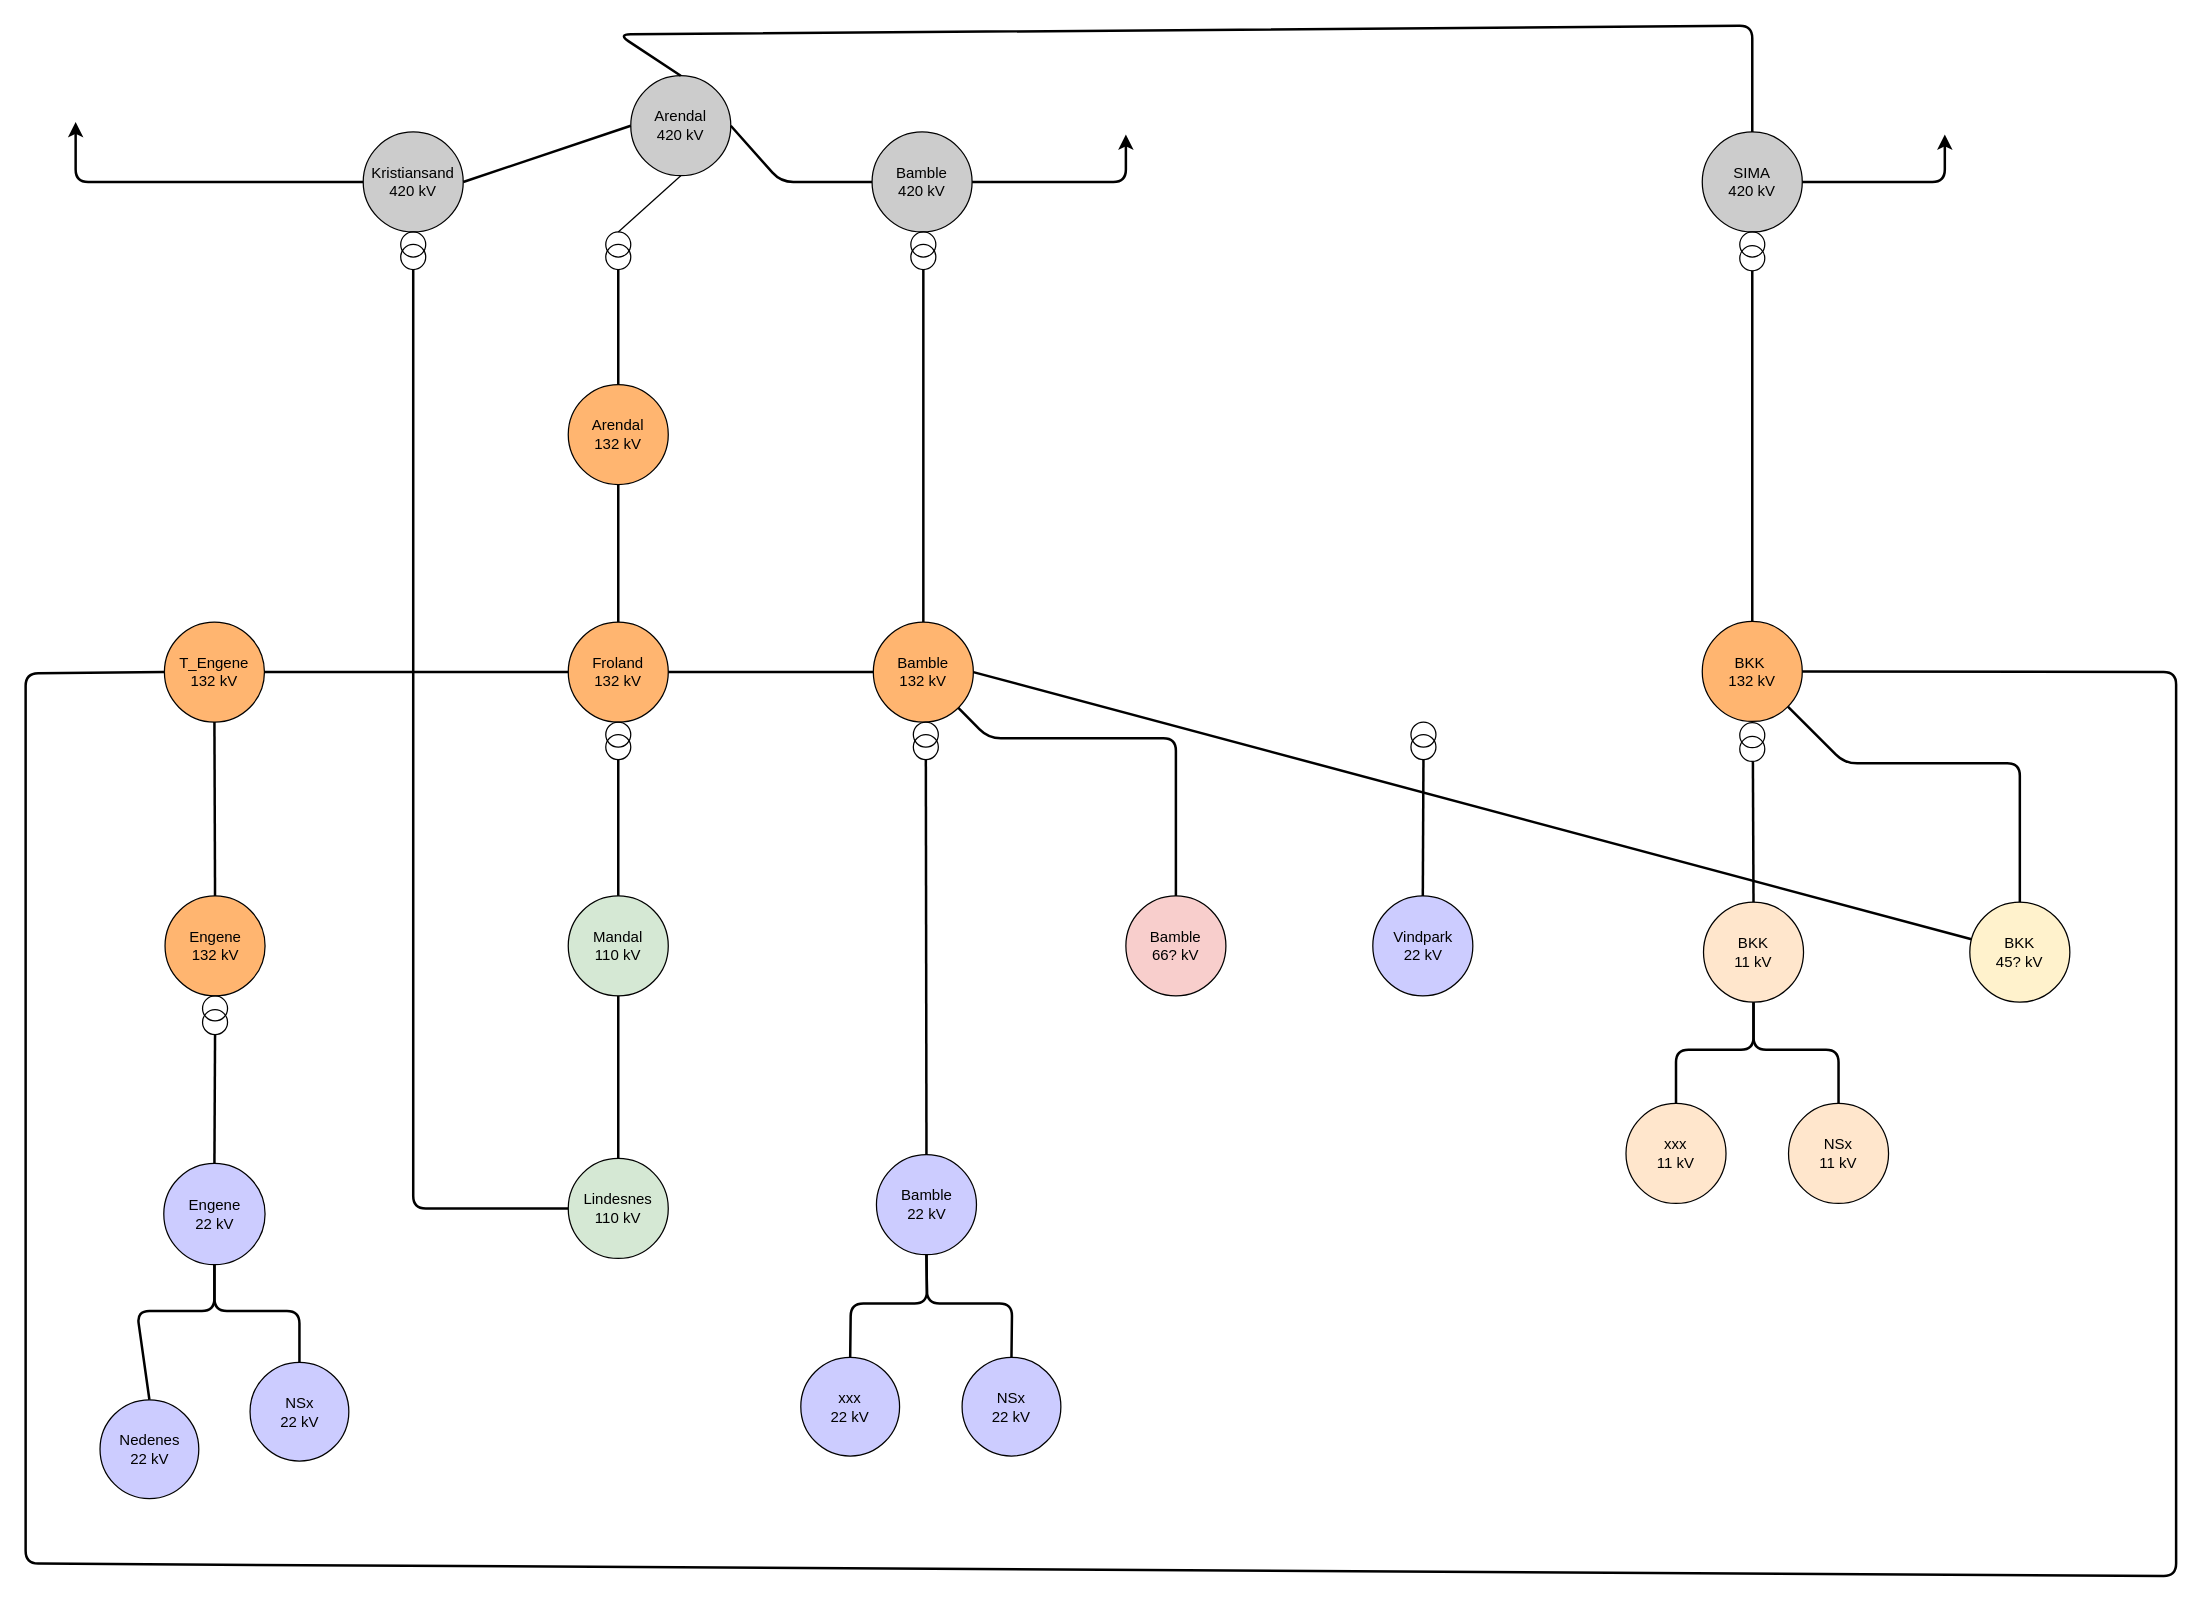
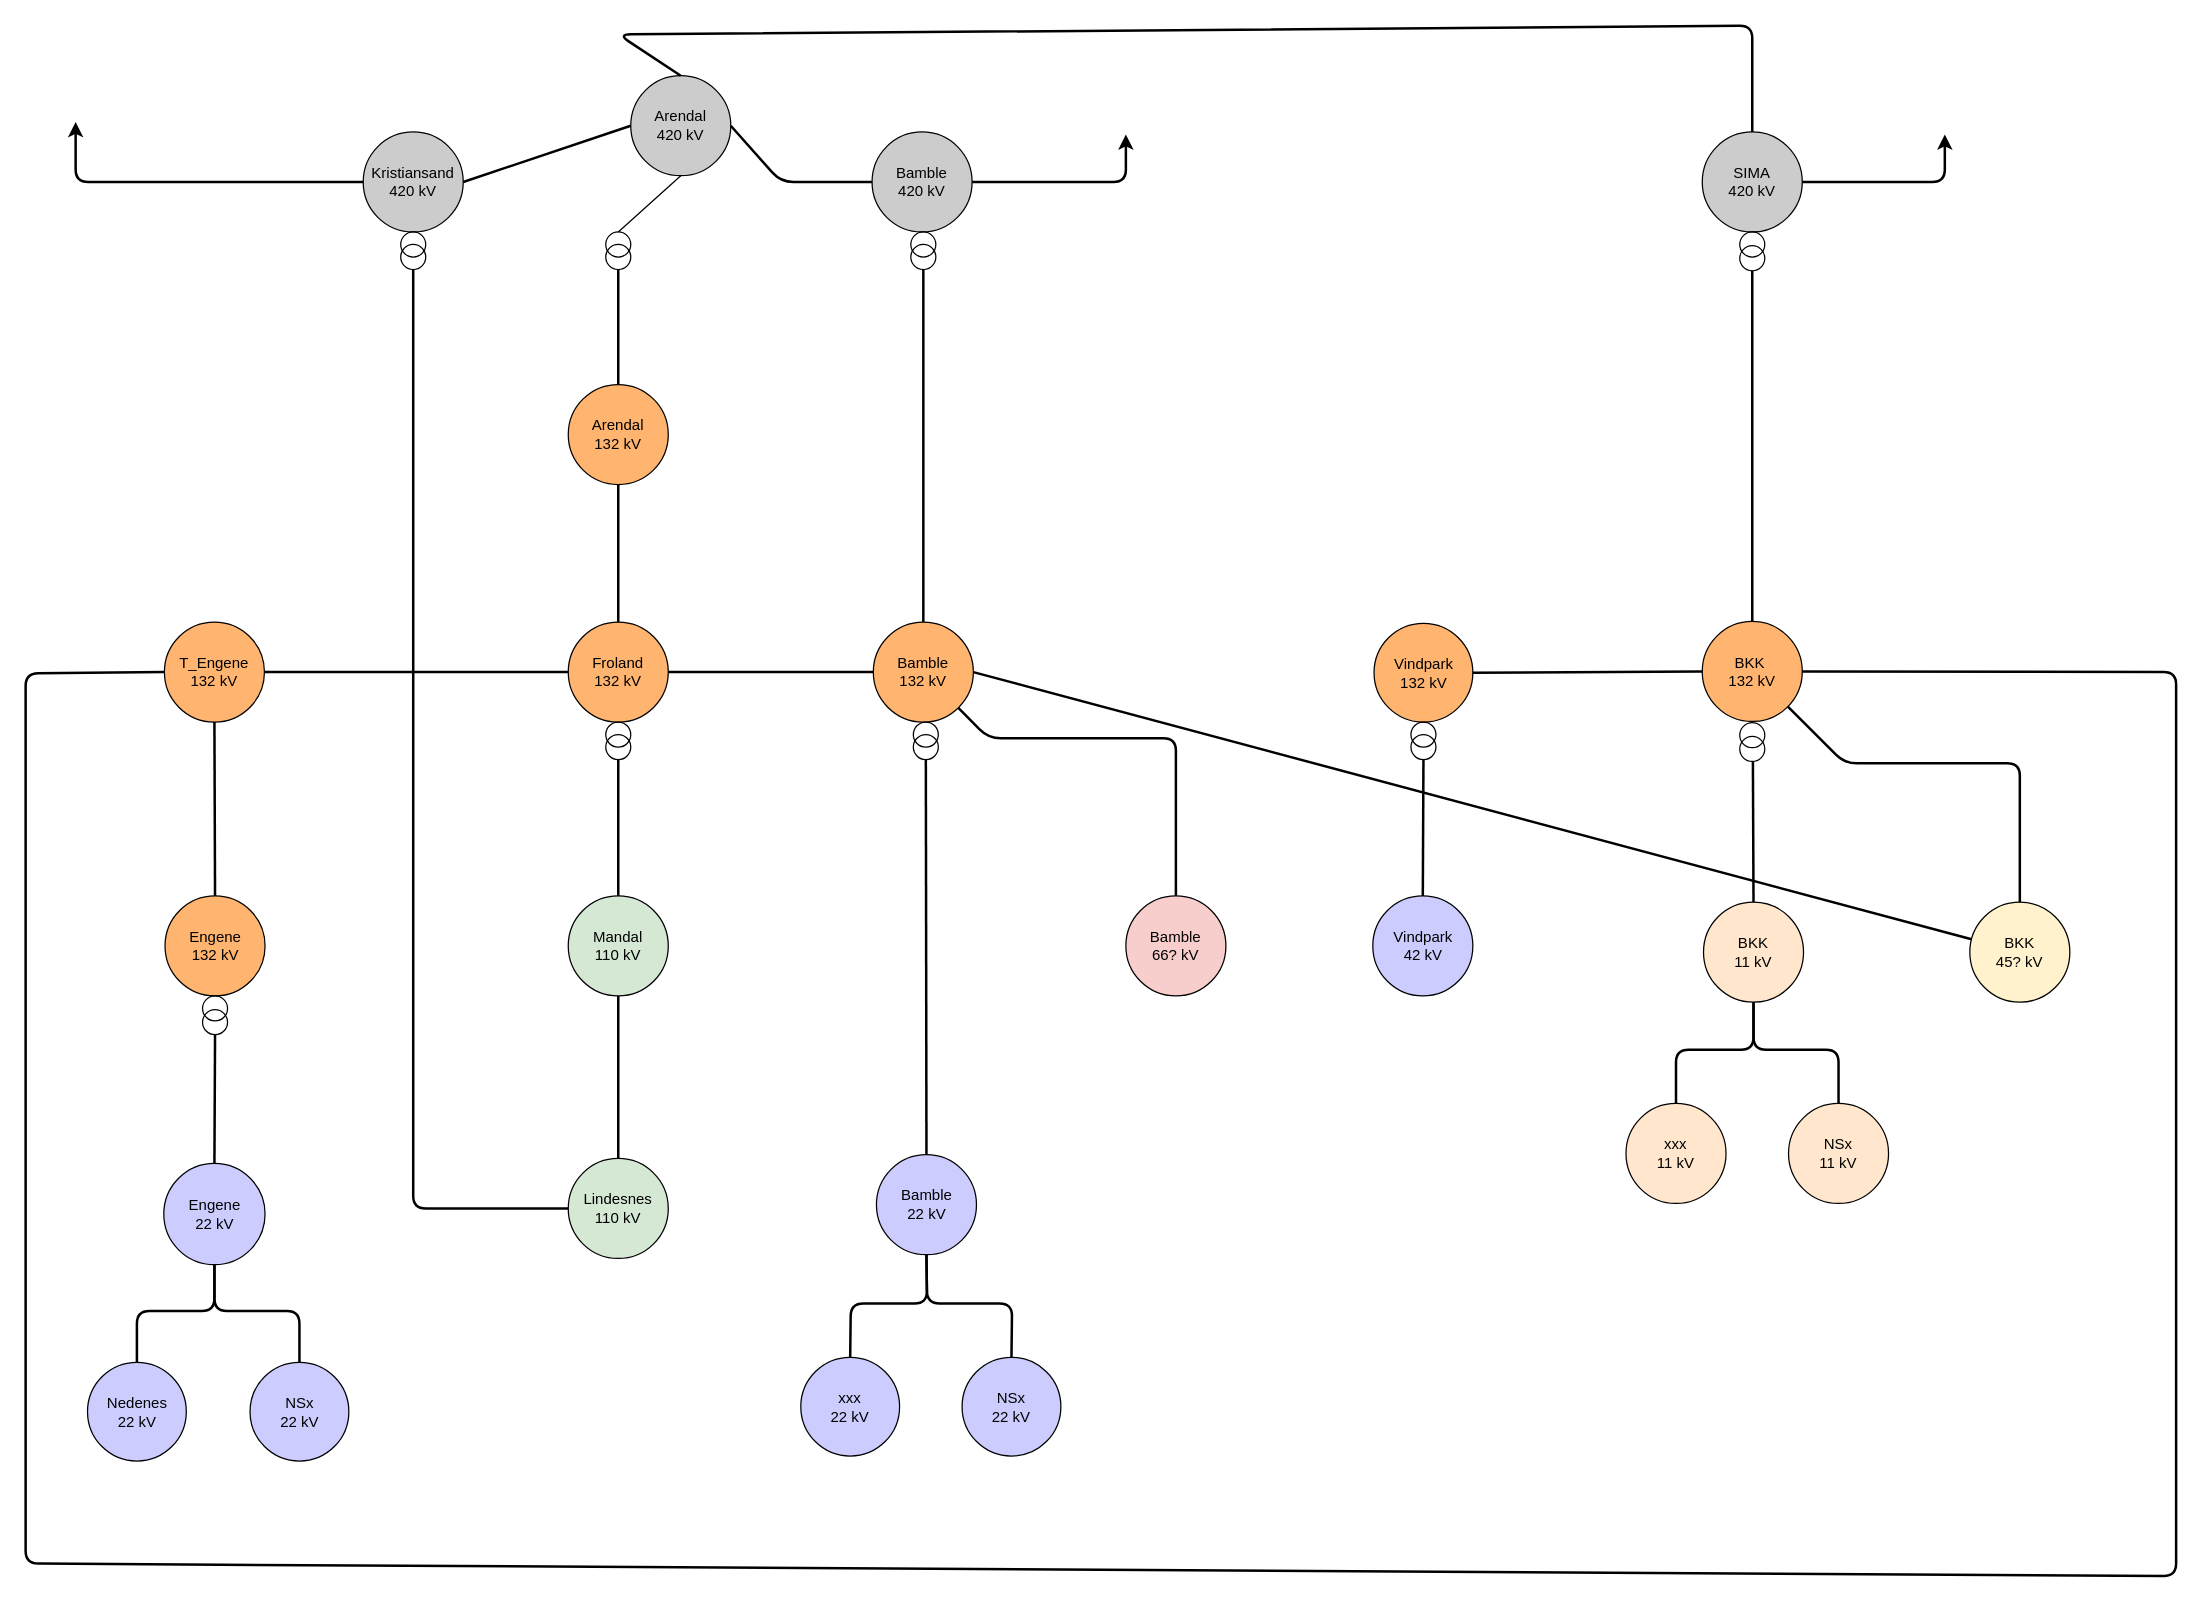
none -> (1587, 672)
none -> (1423, 673)
(1423, 946) -> (1423, 946)
(149, 1449) -> (137, 1411)
